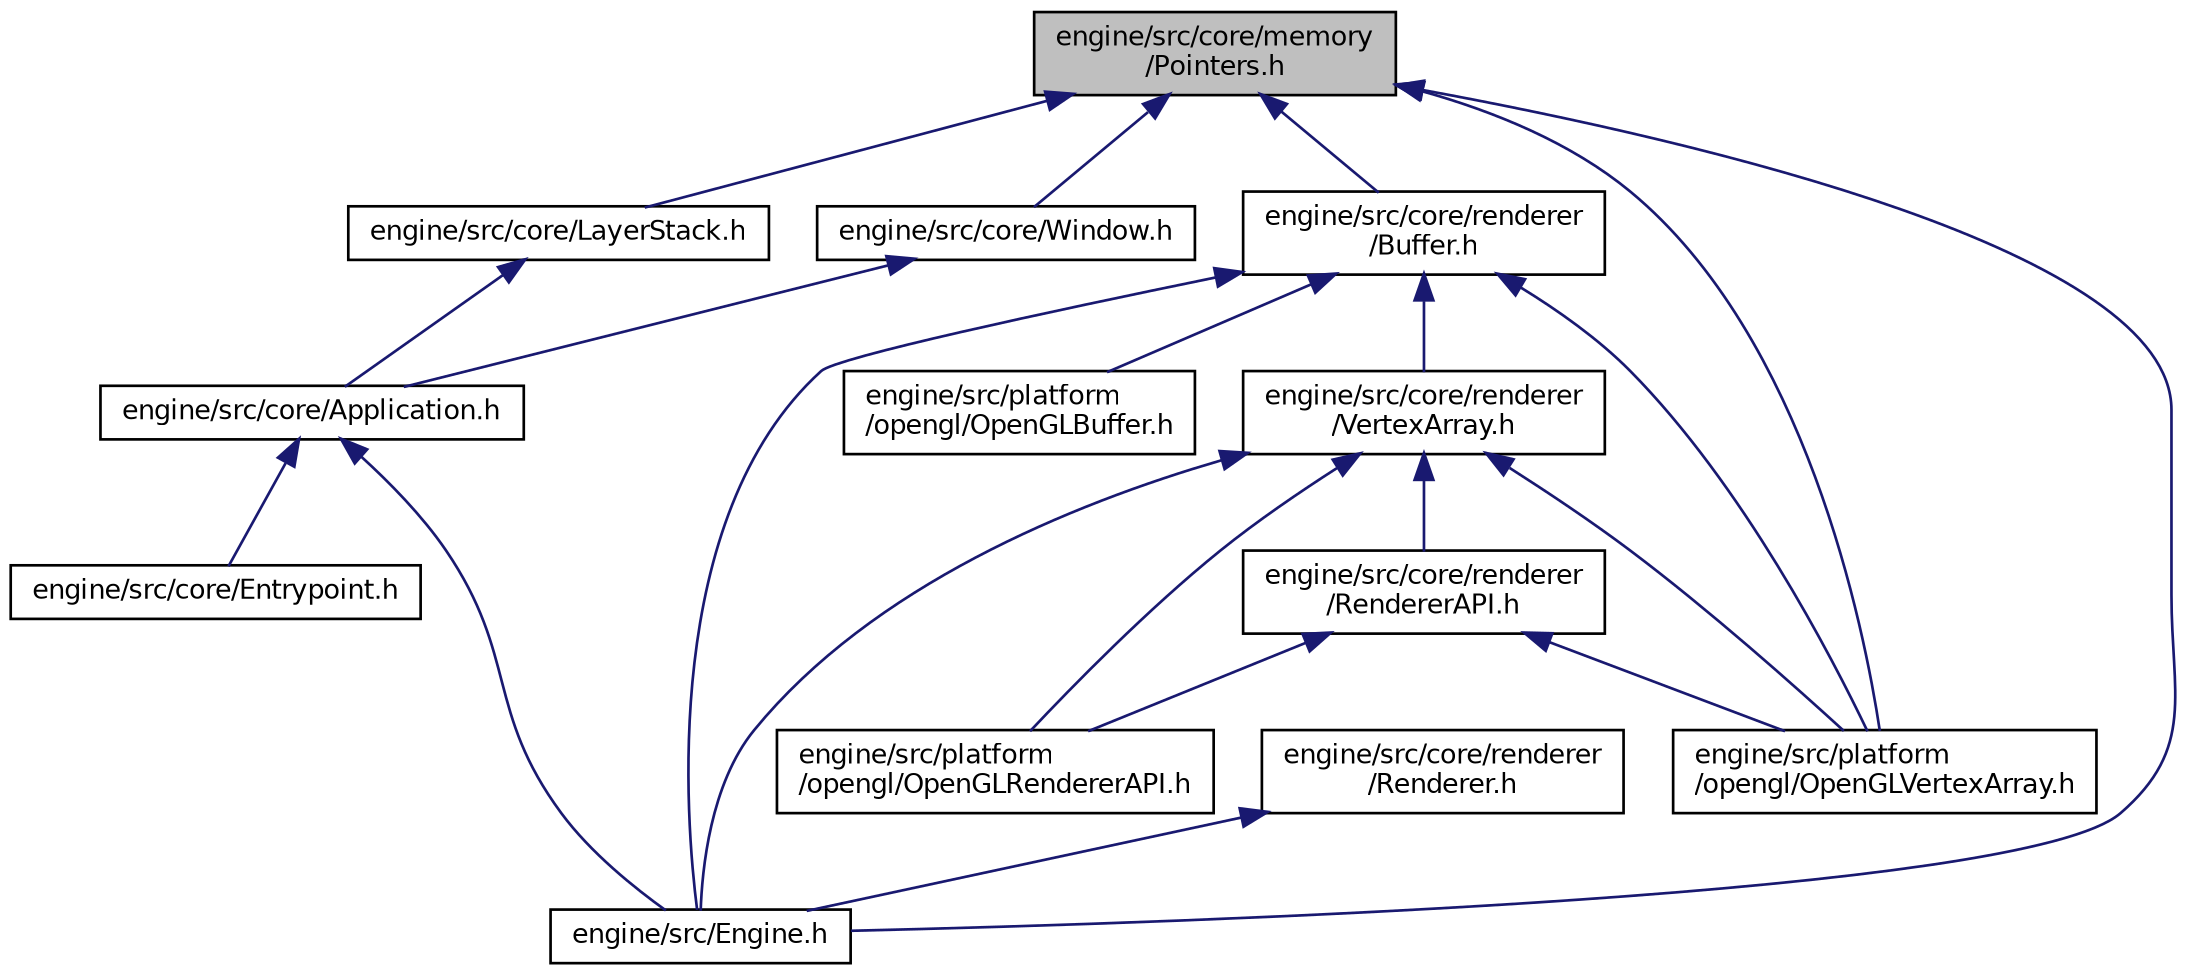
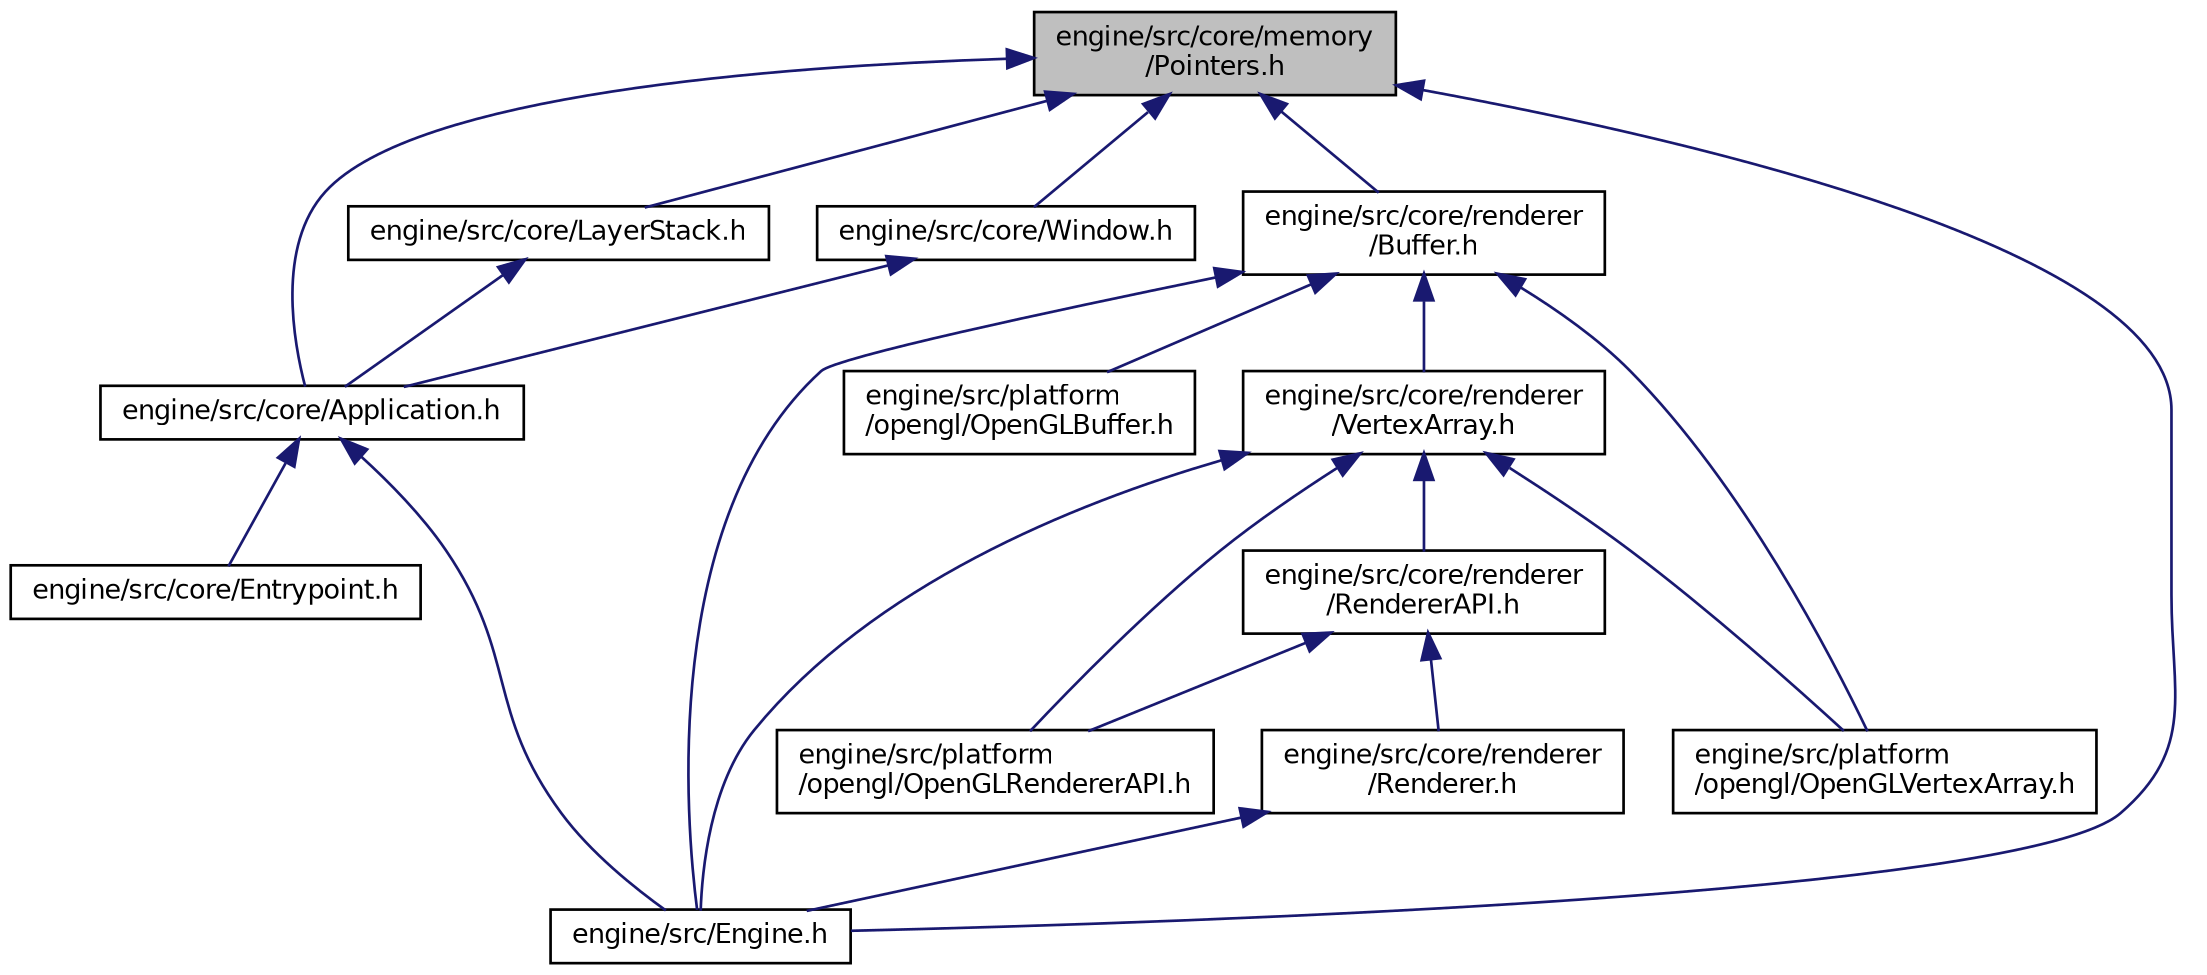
(1748, 335) -> (556, 102)
(1667, 687) -> (1435, 695)
